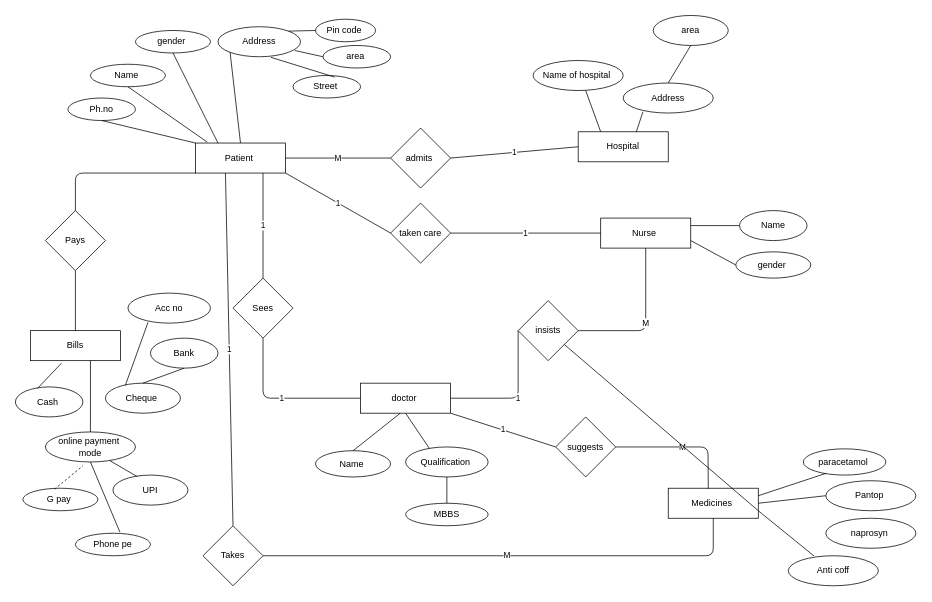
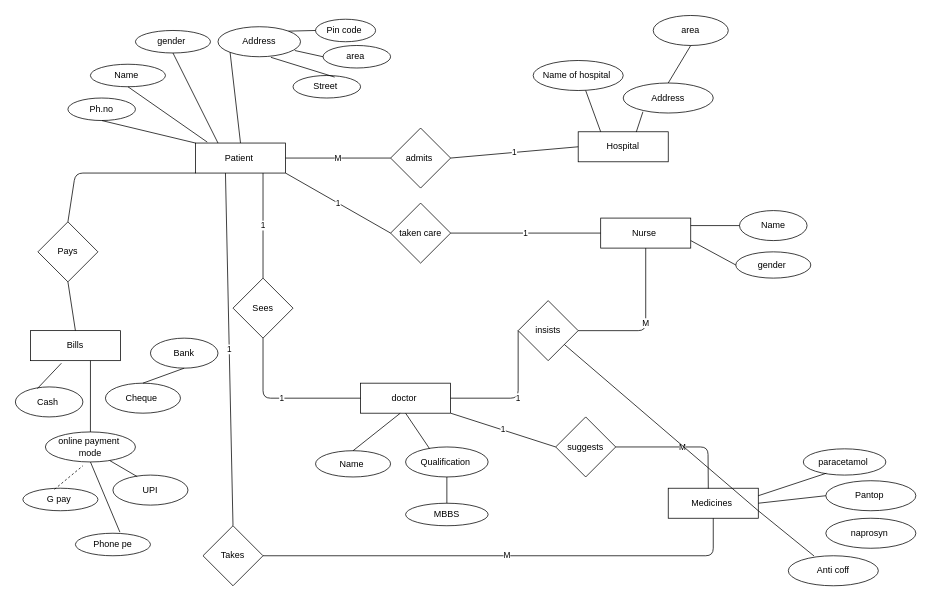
(75, 240) -> (68, 252)
(169, 308) -> none
(137, 354) -> none
